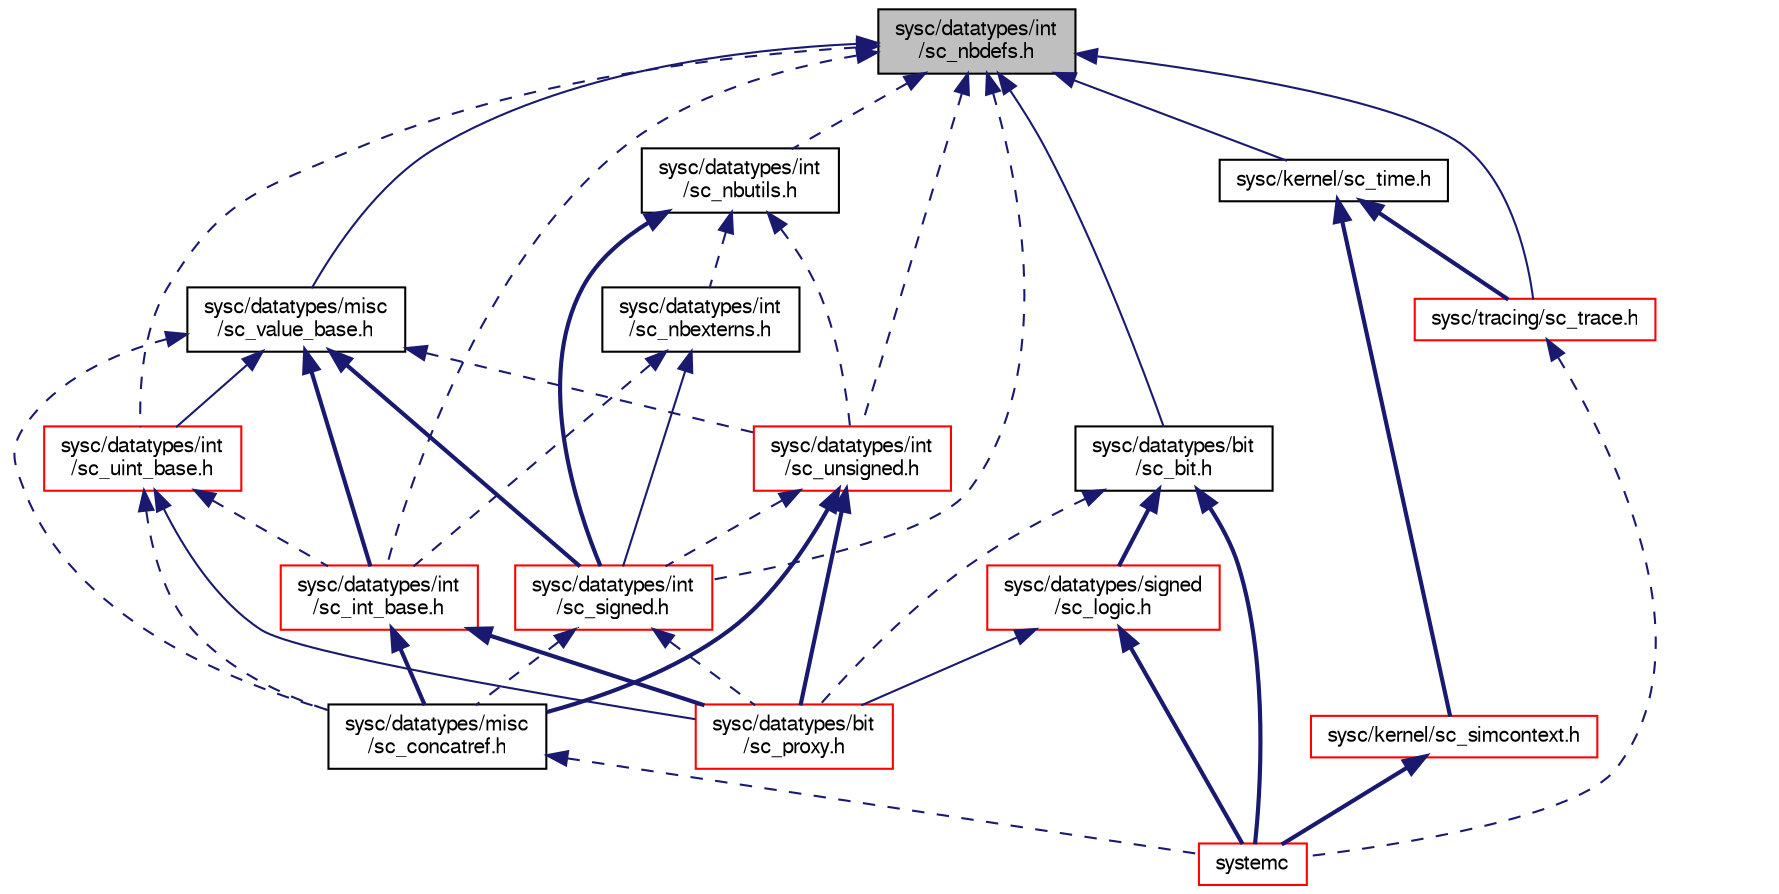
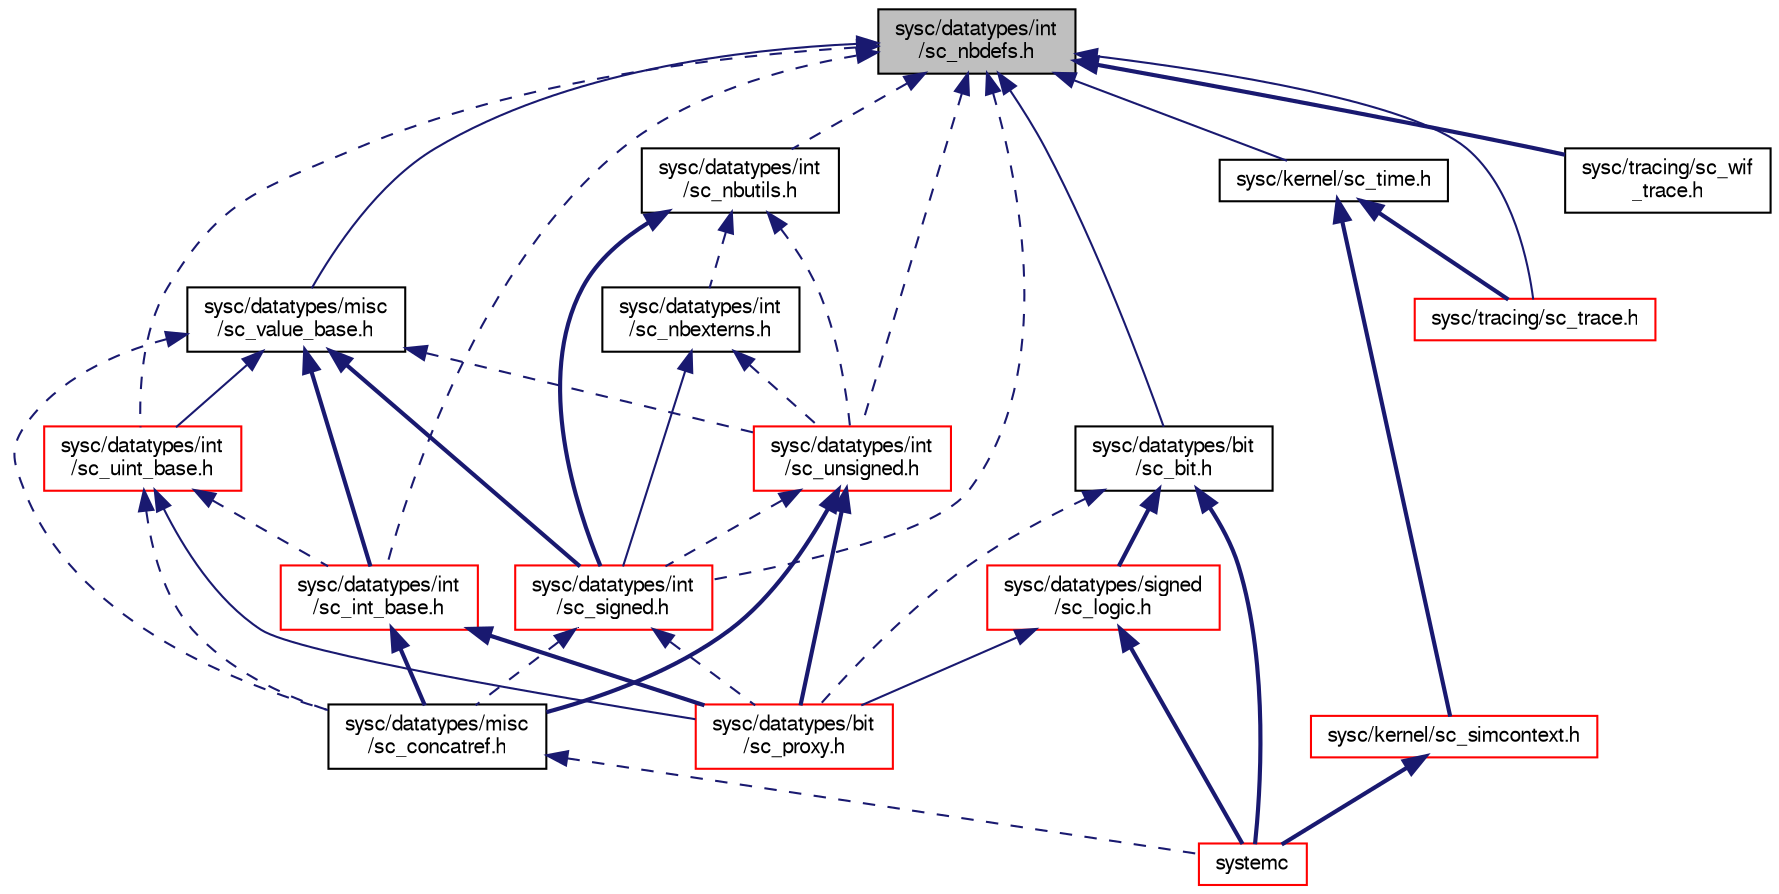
none -> (1668, 181)
(532, 466) -> (785, 396)
(1643, 719) -> none
